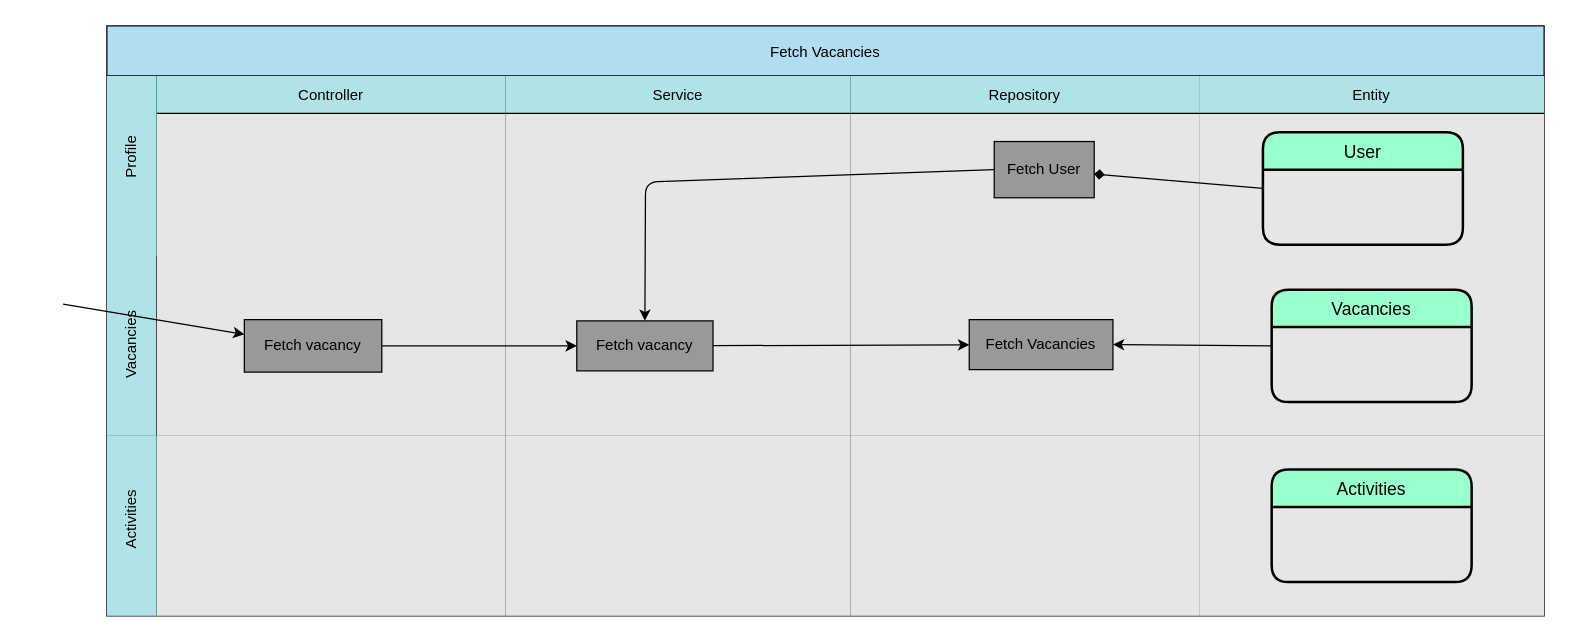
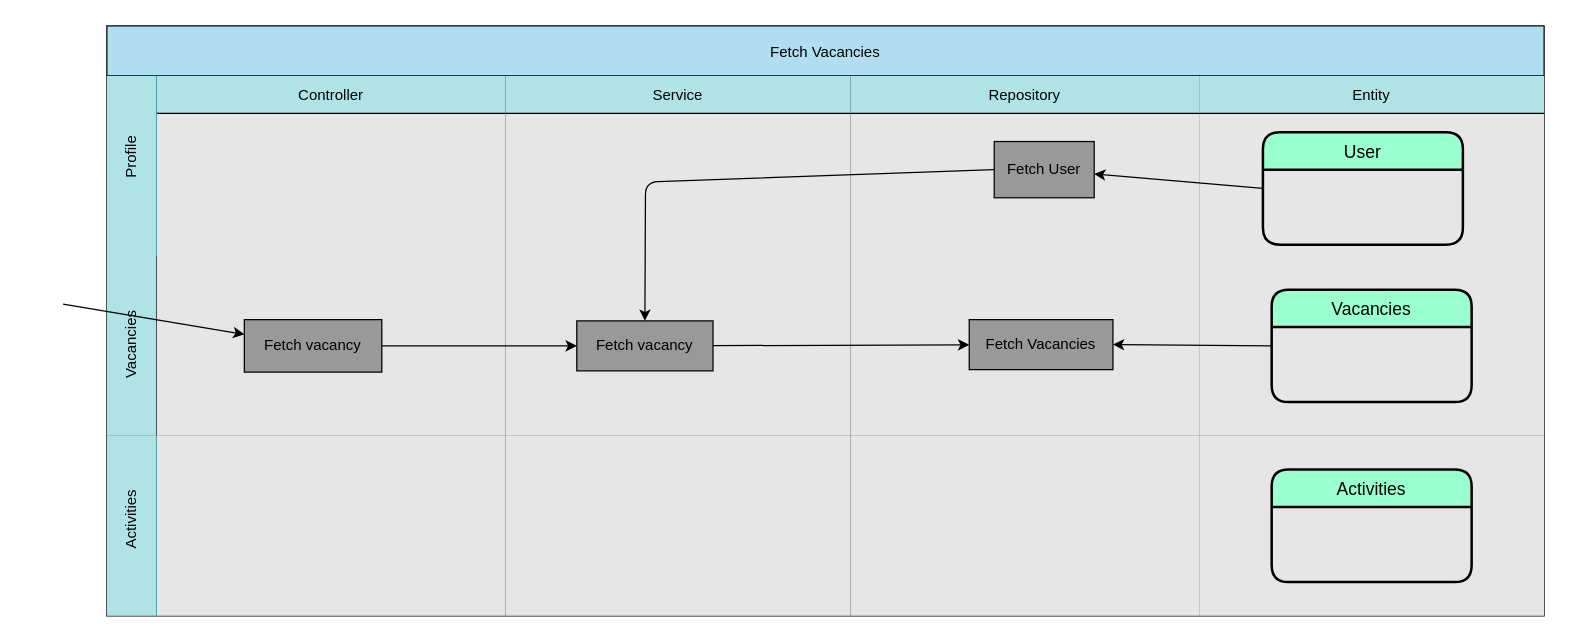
(1105, 175) -> (1104, 175)
